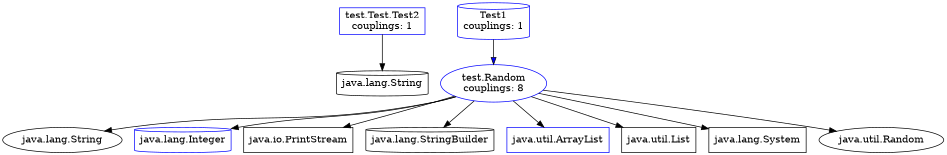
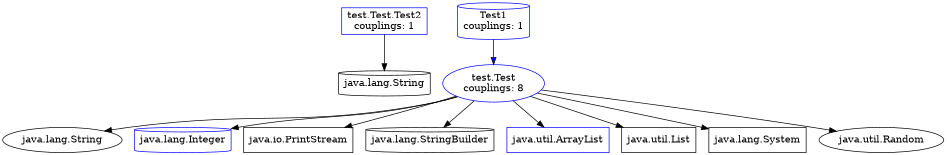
(494, 83) -> (494, 83)
